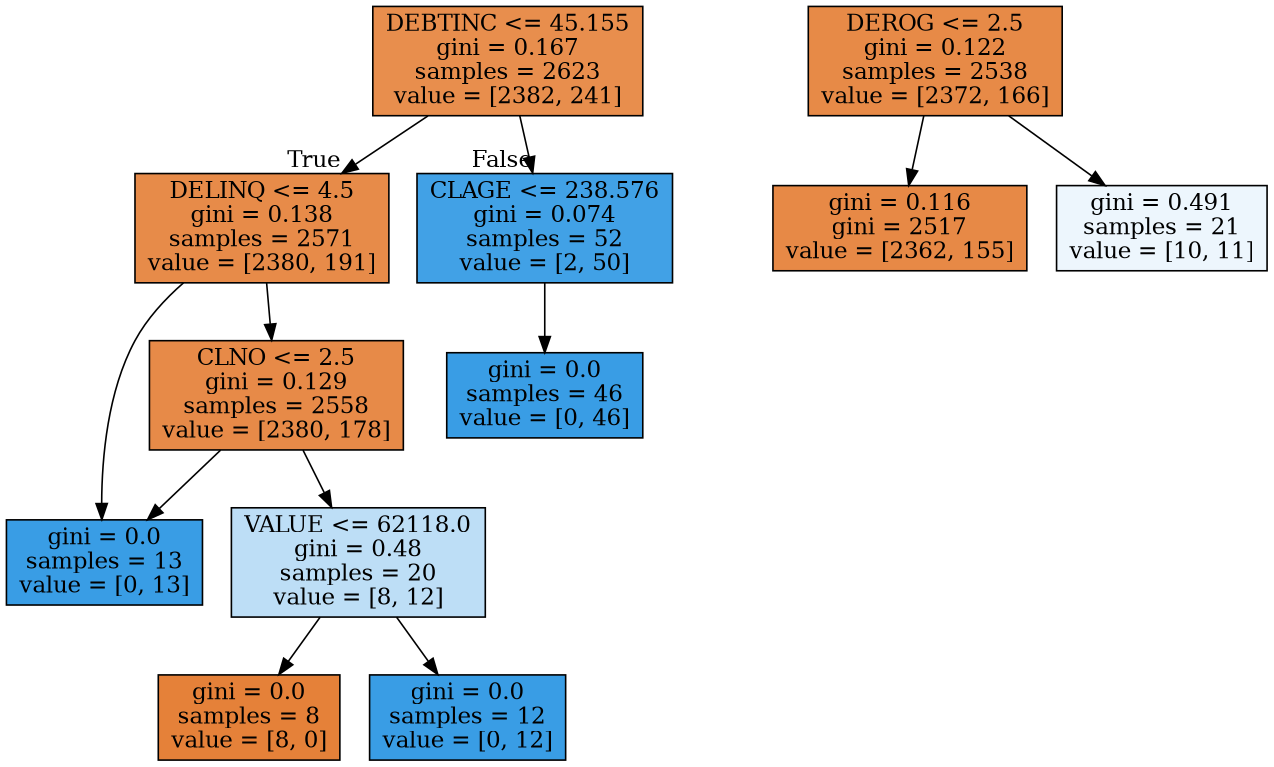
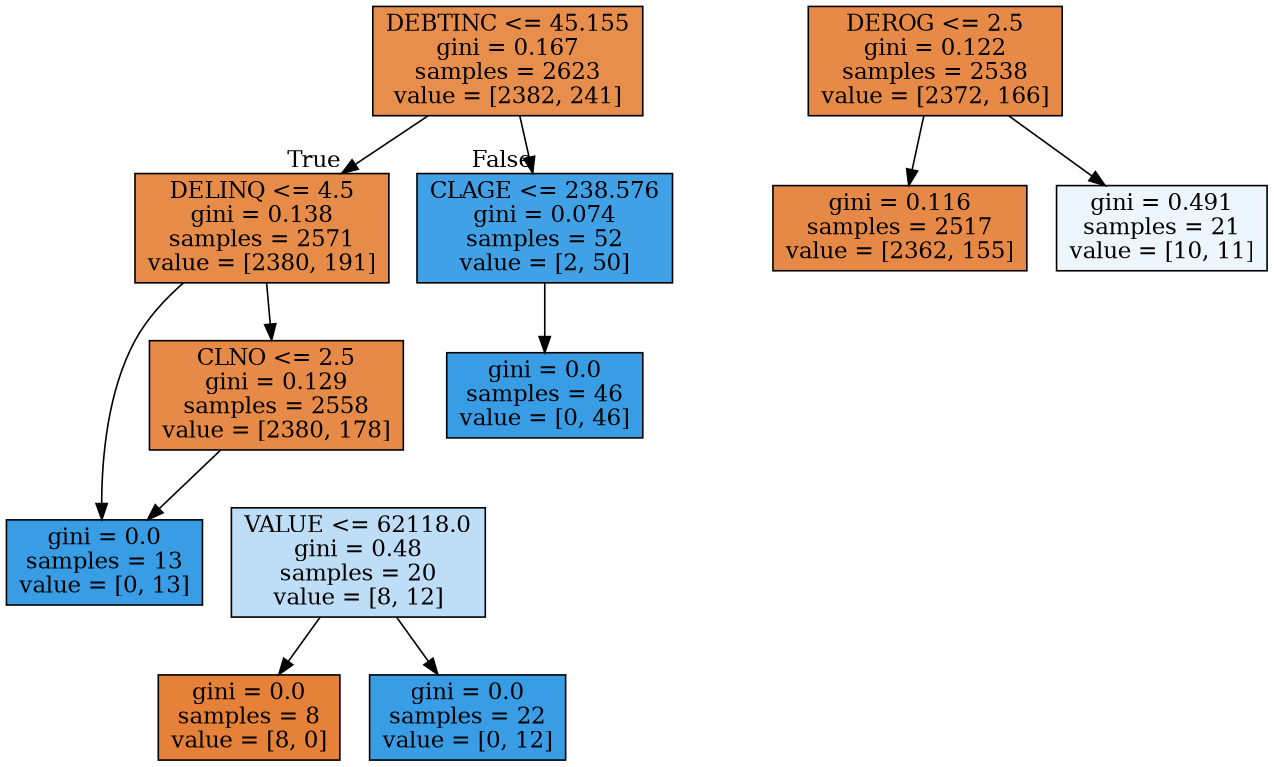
(900, 228) -> (900, 228)
(314, 471) -> none
(468, 718) -> (468, 718)
